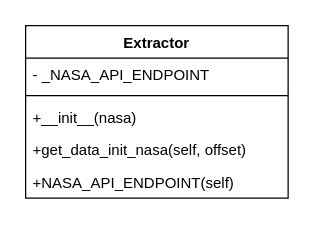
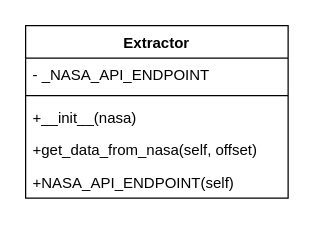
(161, 150) -> (165, 150)
